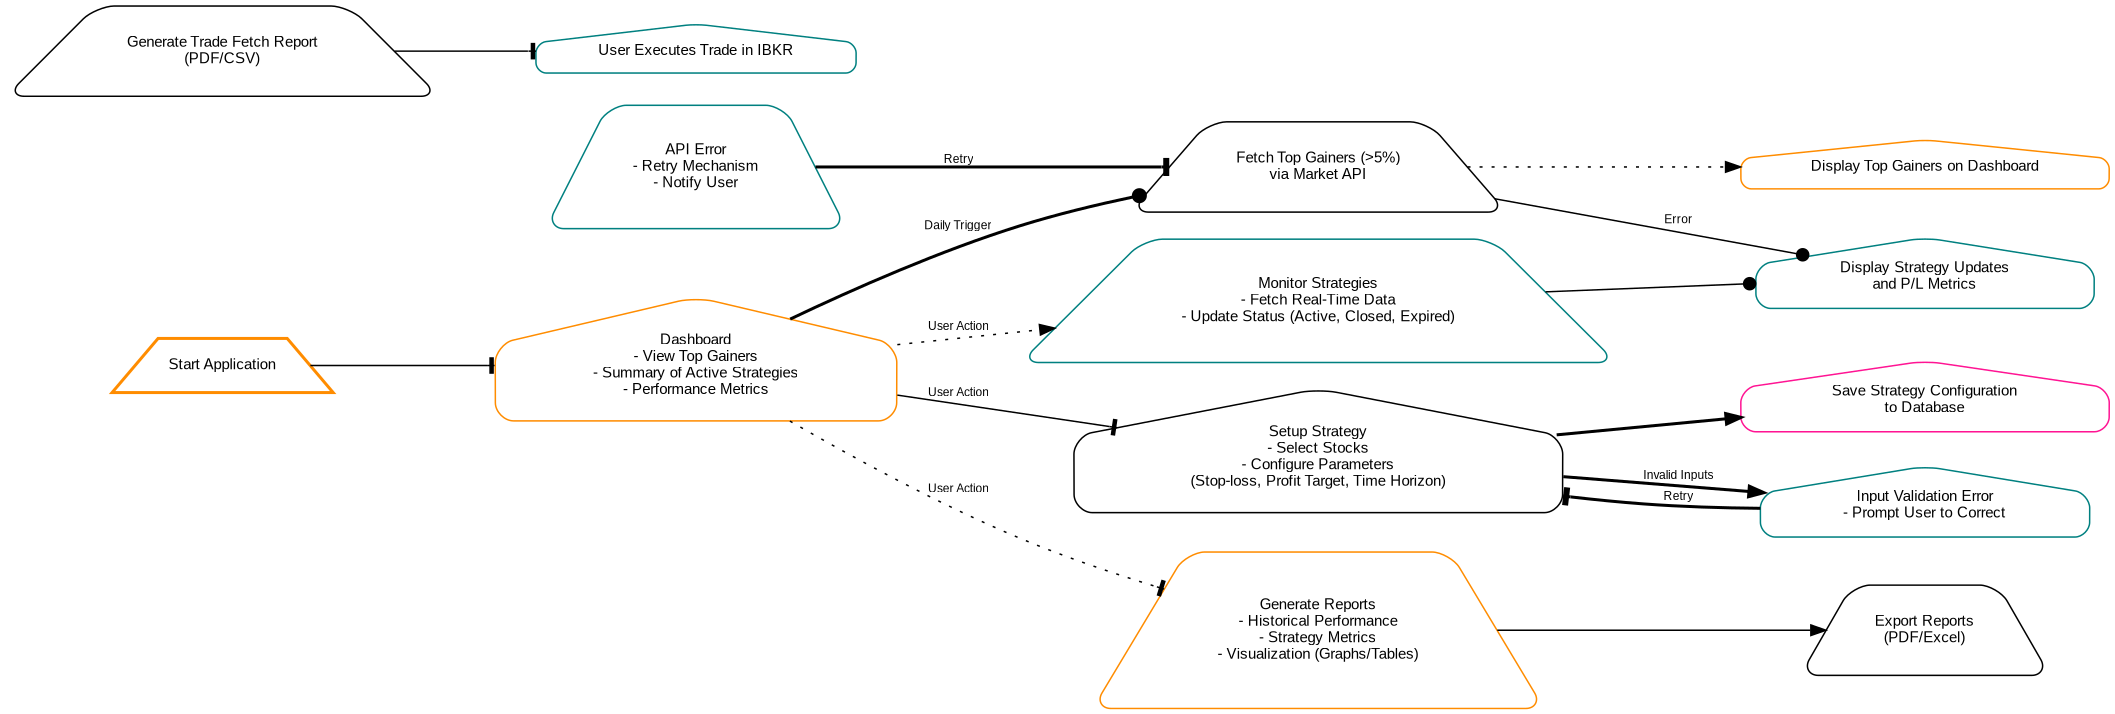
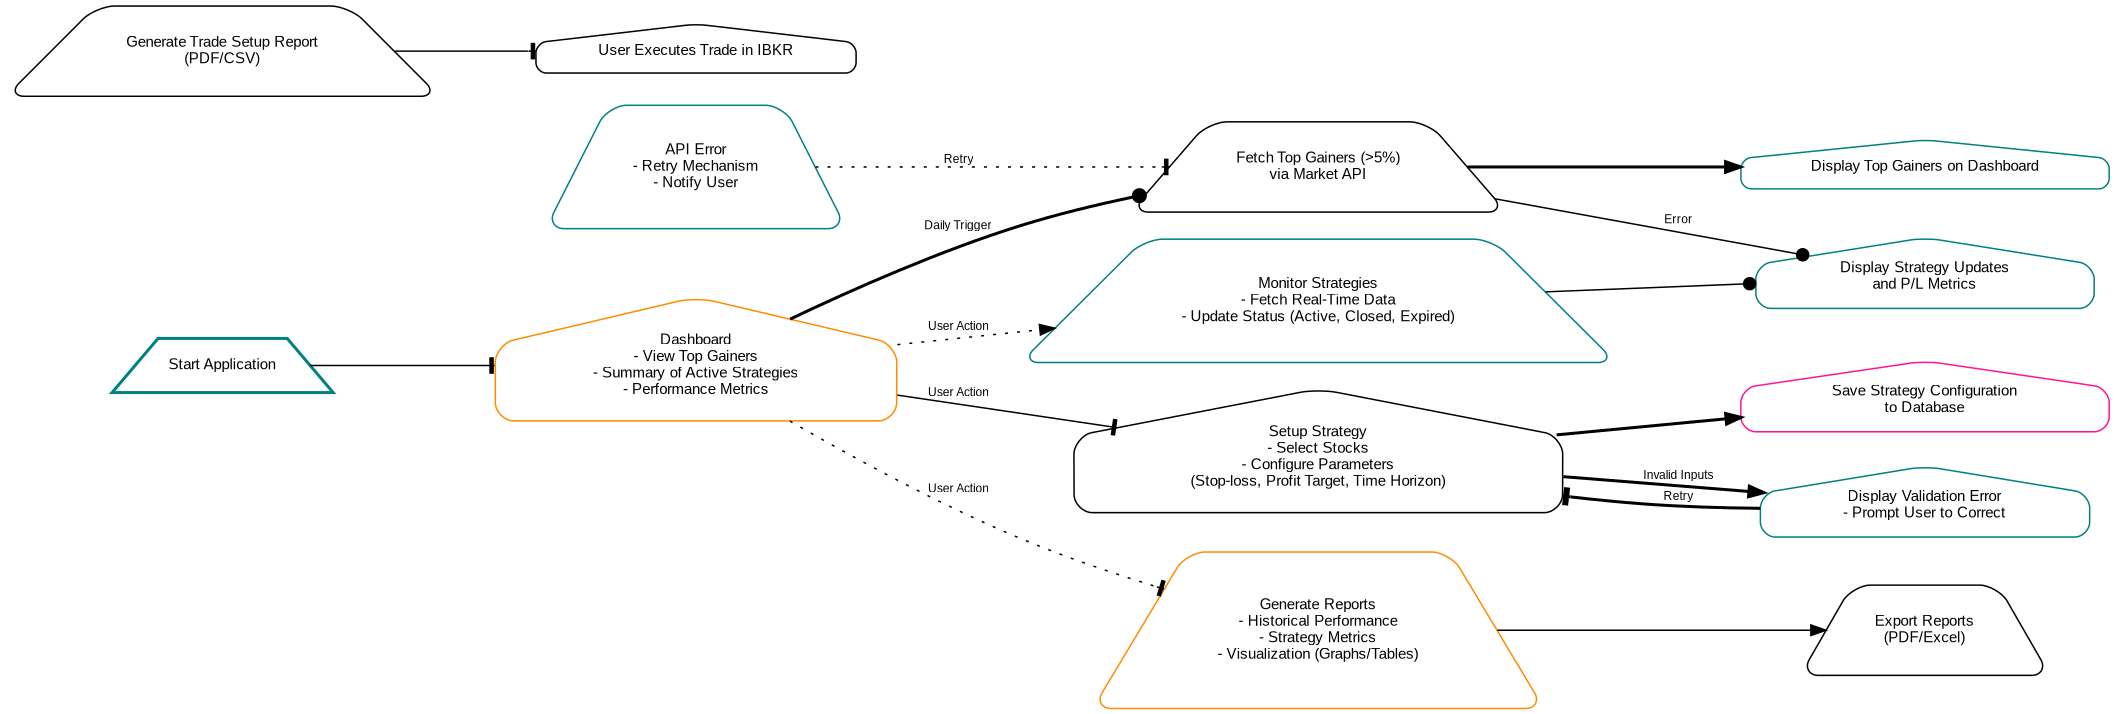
(223, 51) -> (223, 51)
(696, 51) -> (696, 51)
(989, 167) -> (989, 167)
(1596, 167) -> (1596, 167)
(1925, 167) -> (1925, 167)
(223, 366) -> (223, 366)
(1925, 505) -> (1925, 505)
